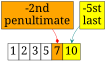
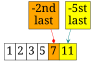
(37, 15) -> (44, 15)
(72, 51) -> (68, 51)
